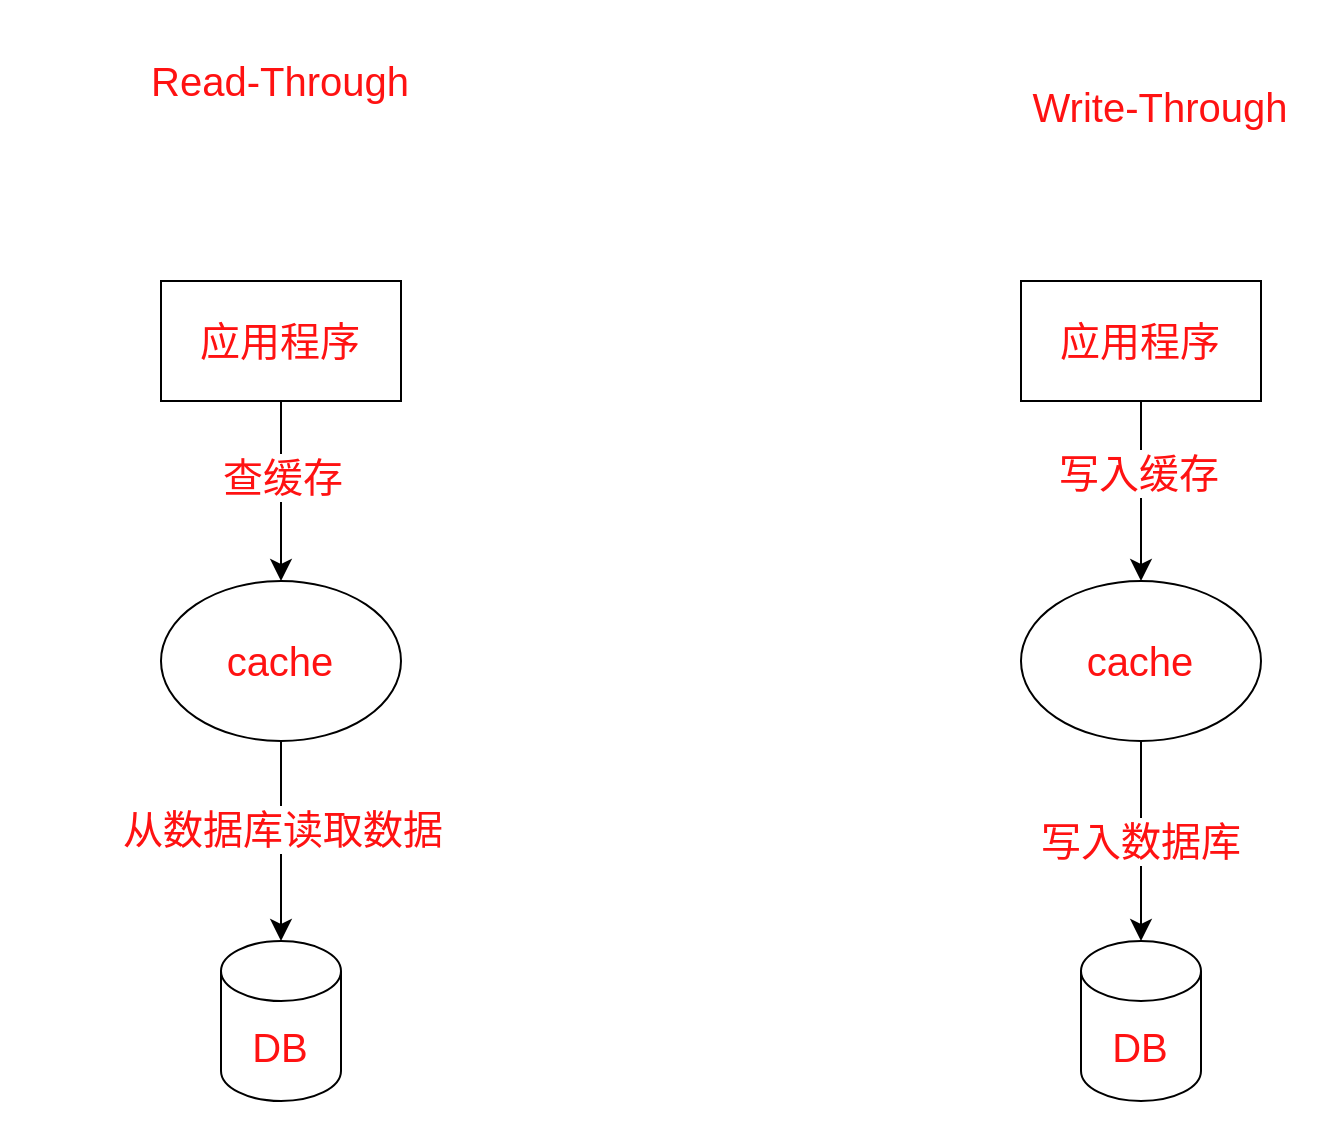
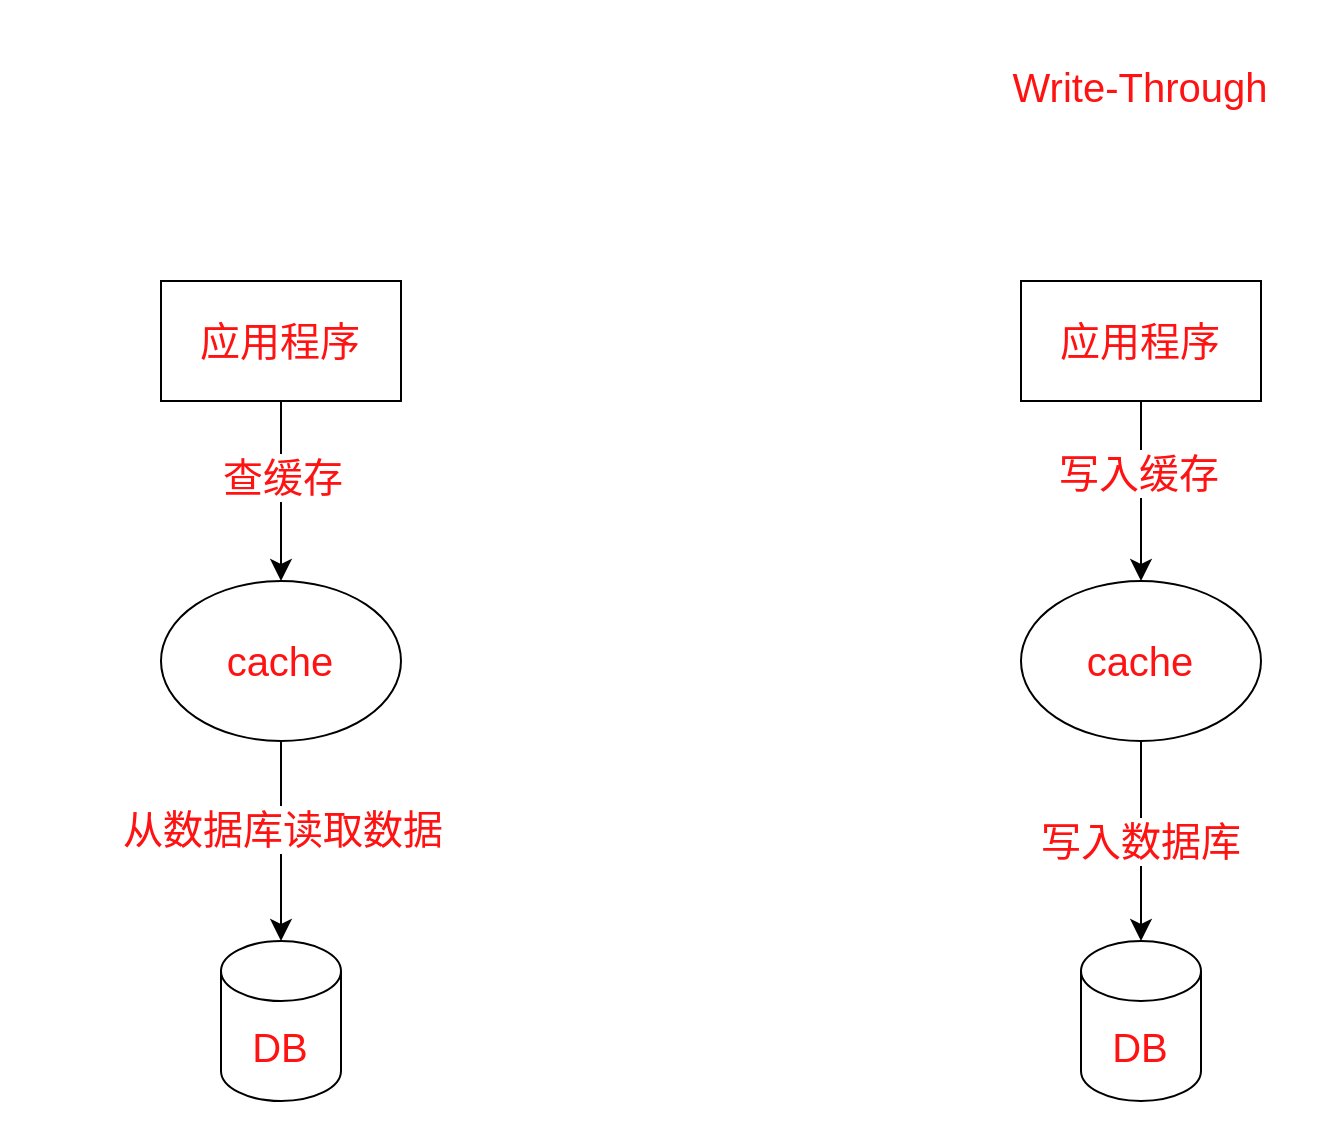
(281, 81) -> none
(1161, 106) -> (1141, 86)
